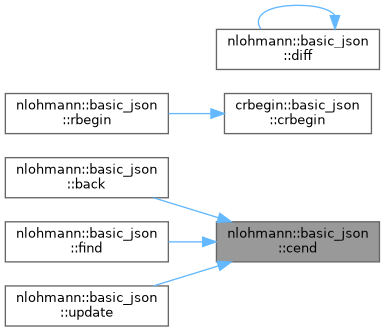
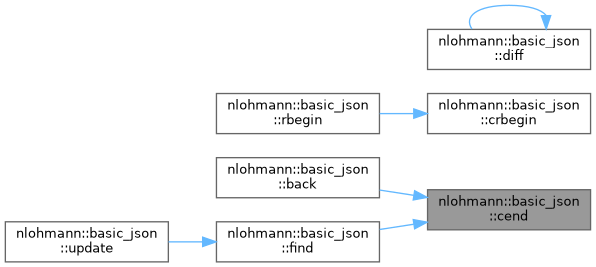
(298, 114) -> (509, 114)
(186, 276) -> (185, 242)
